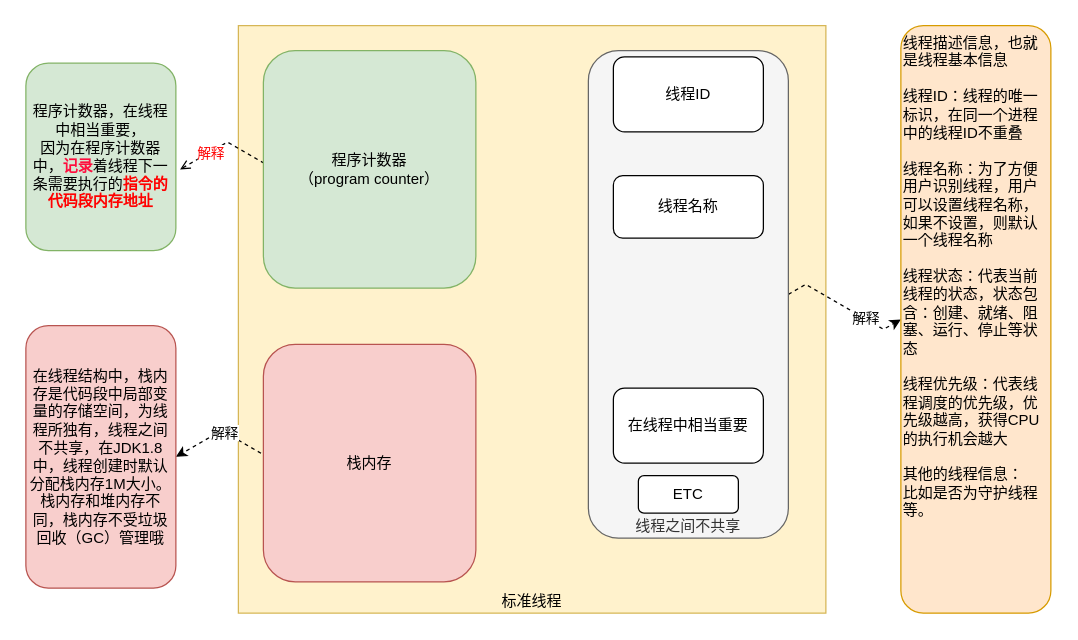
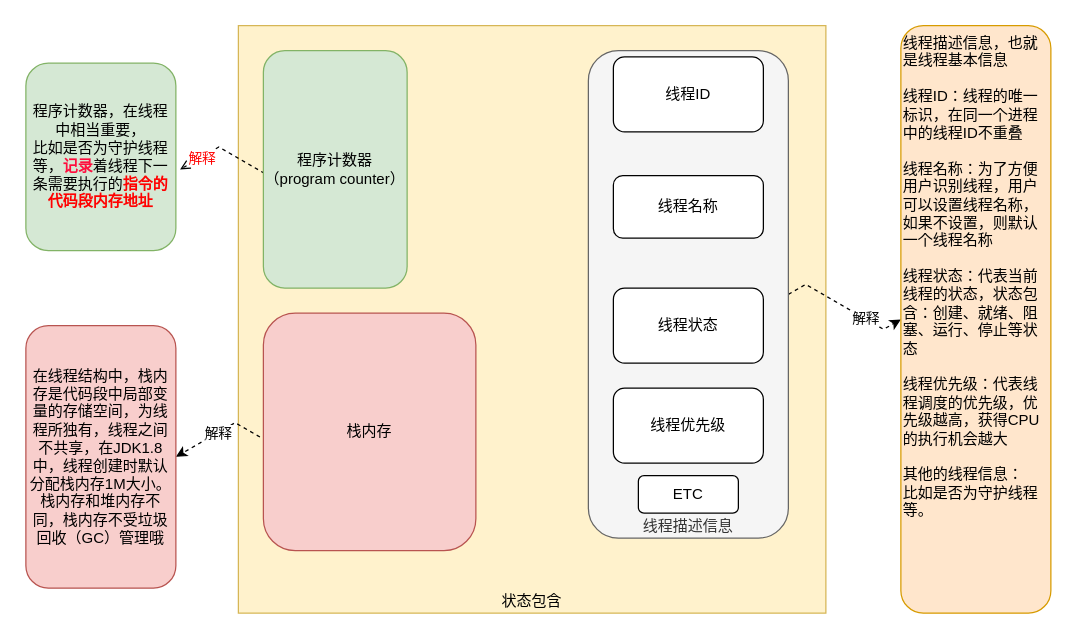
(101, 157) -> (101, 157)
(369, 169) -> (335, 169)
none -> (688, 326)
(688, 426) -> (688, 426)
(369, 463) -> (369, 432)
(688, 525) -> (688, 525)
(532, 600) -> (532, 600)
